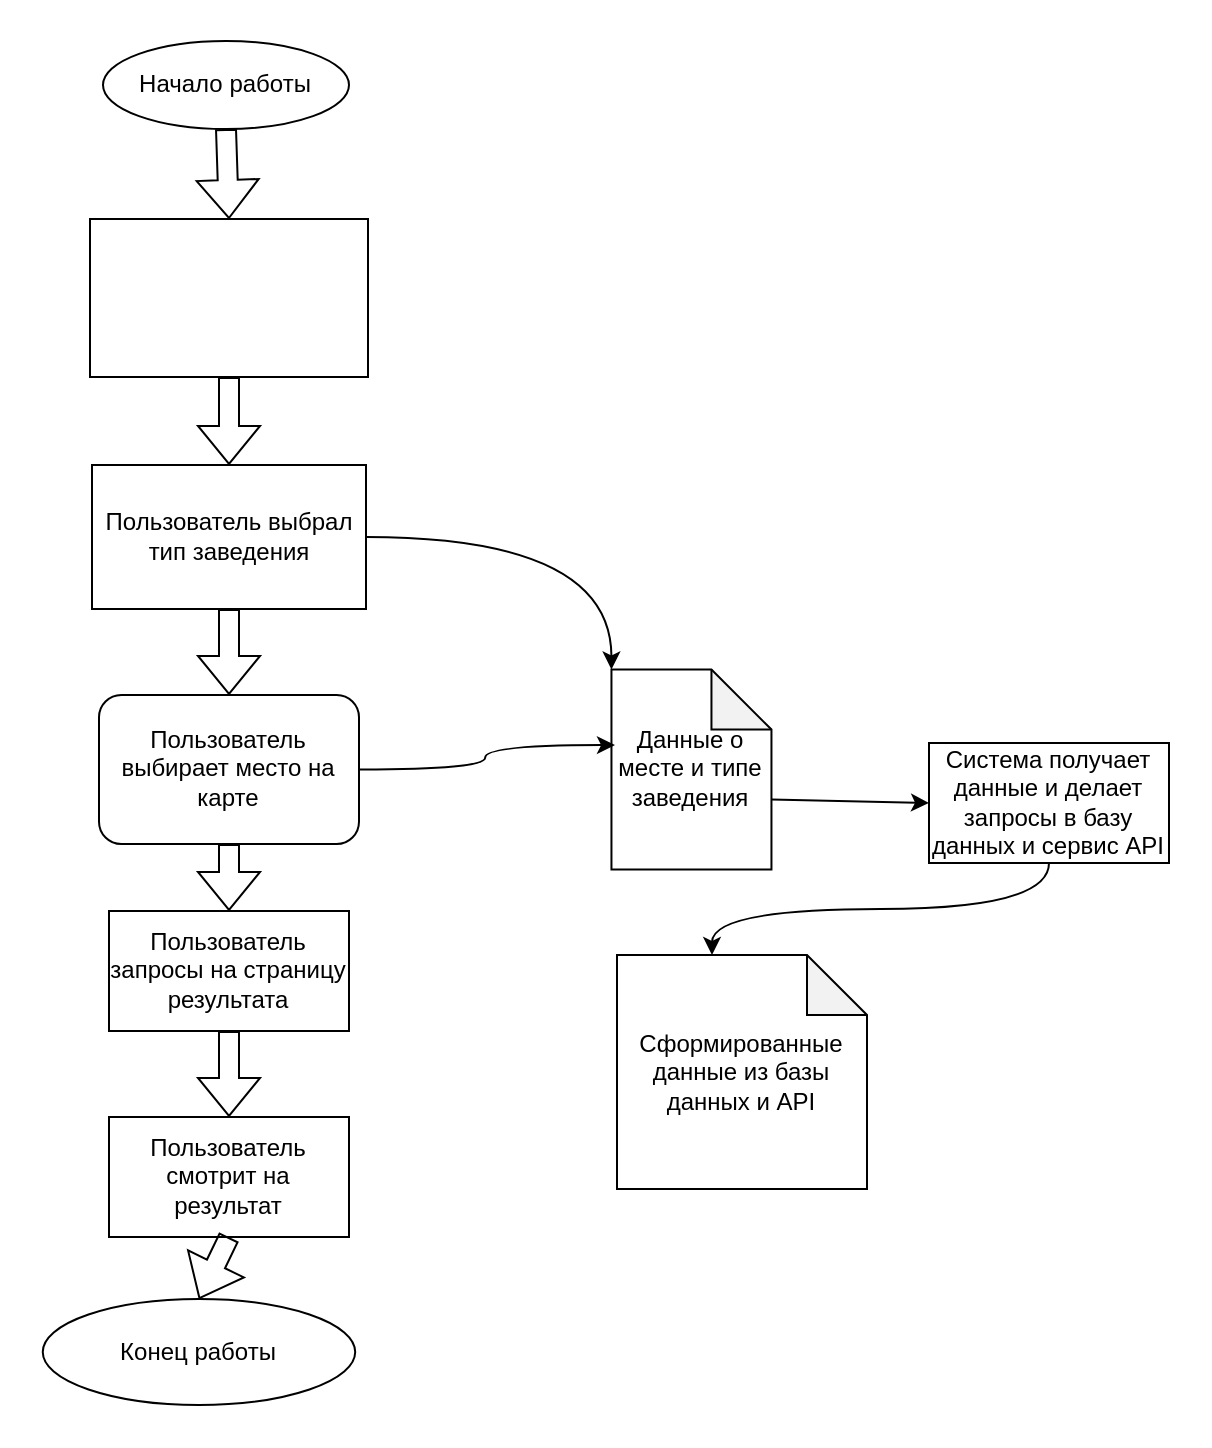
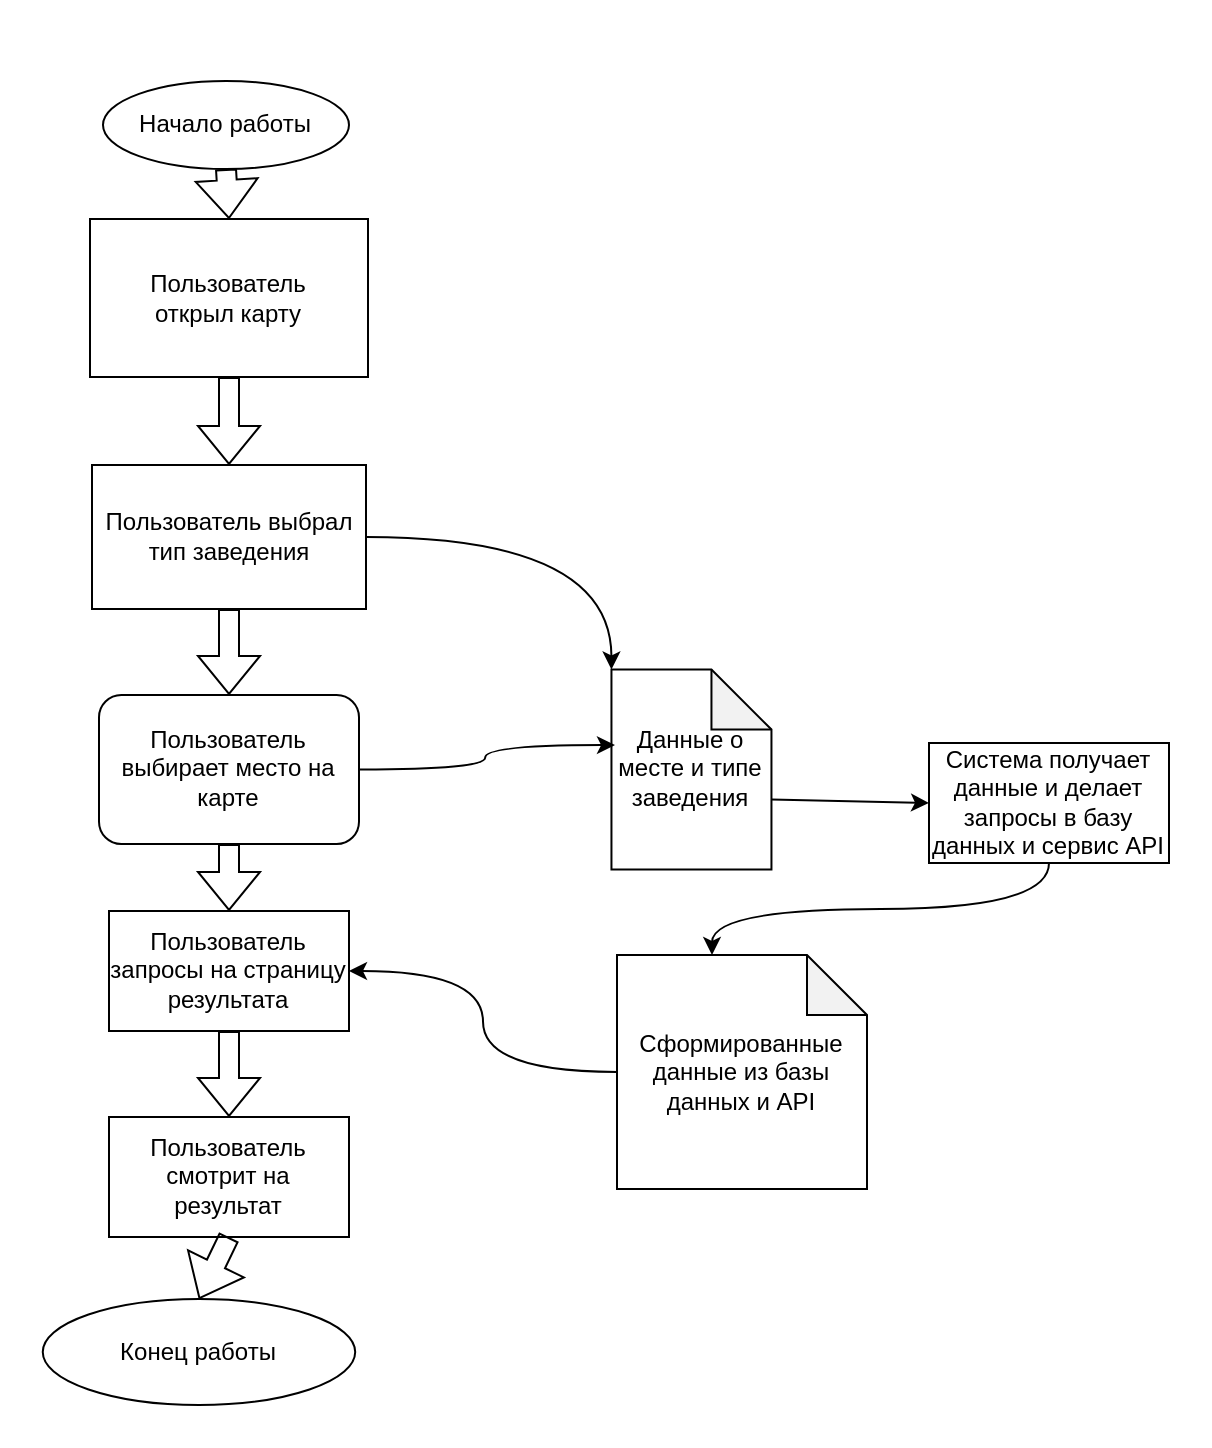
(226, 85) -> (226, 125)
none -> (229, 298)
none -> (484, 1028)
